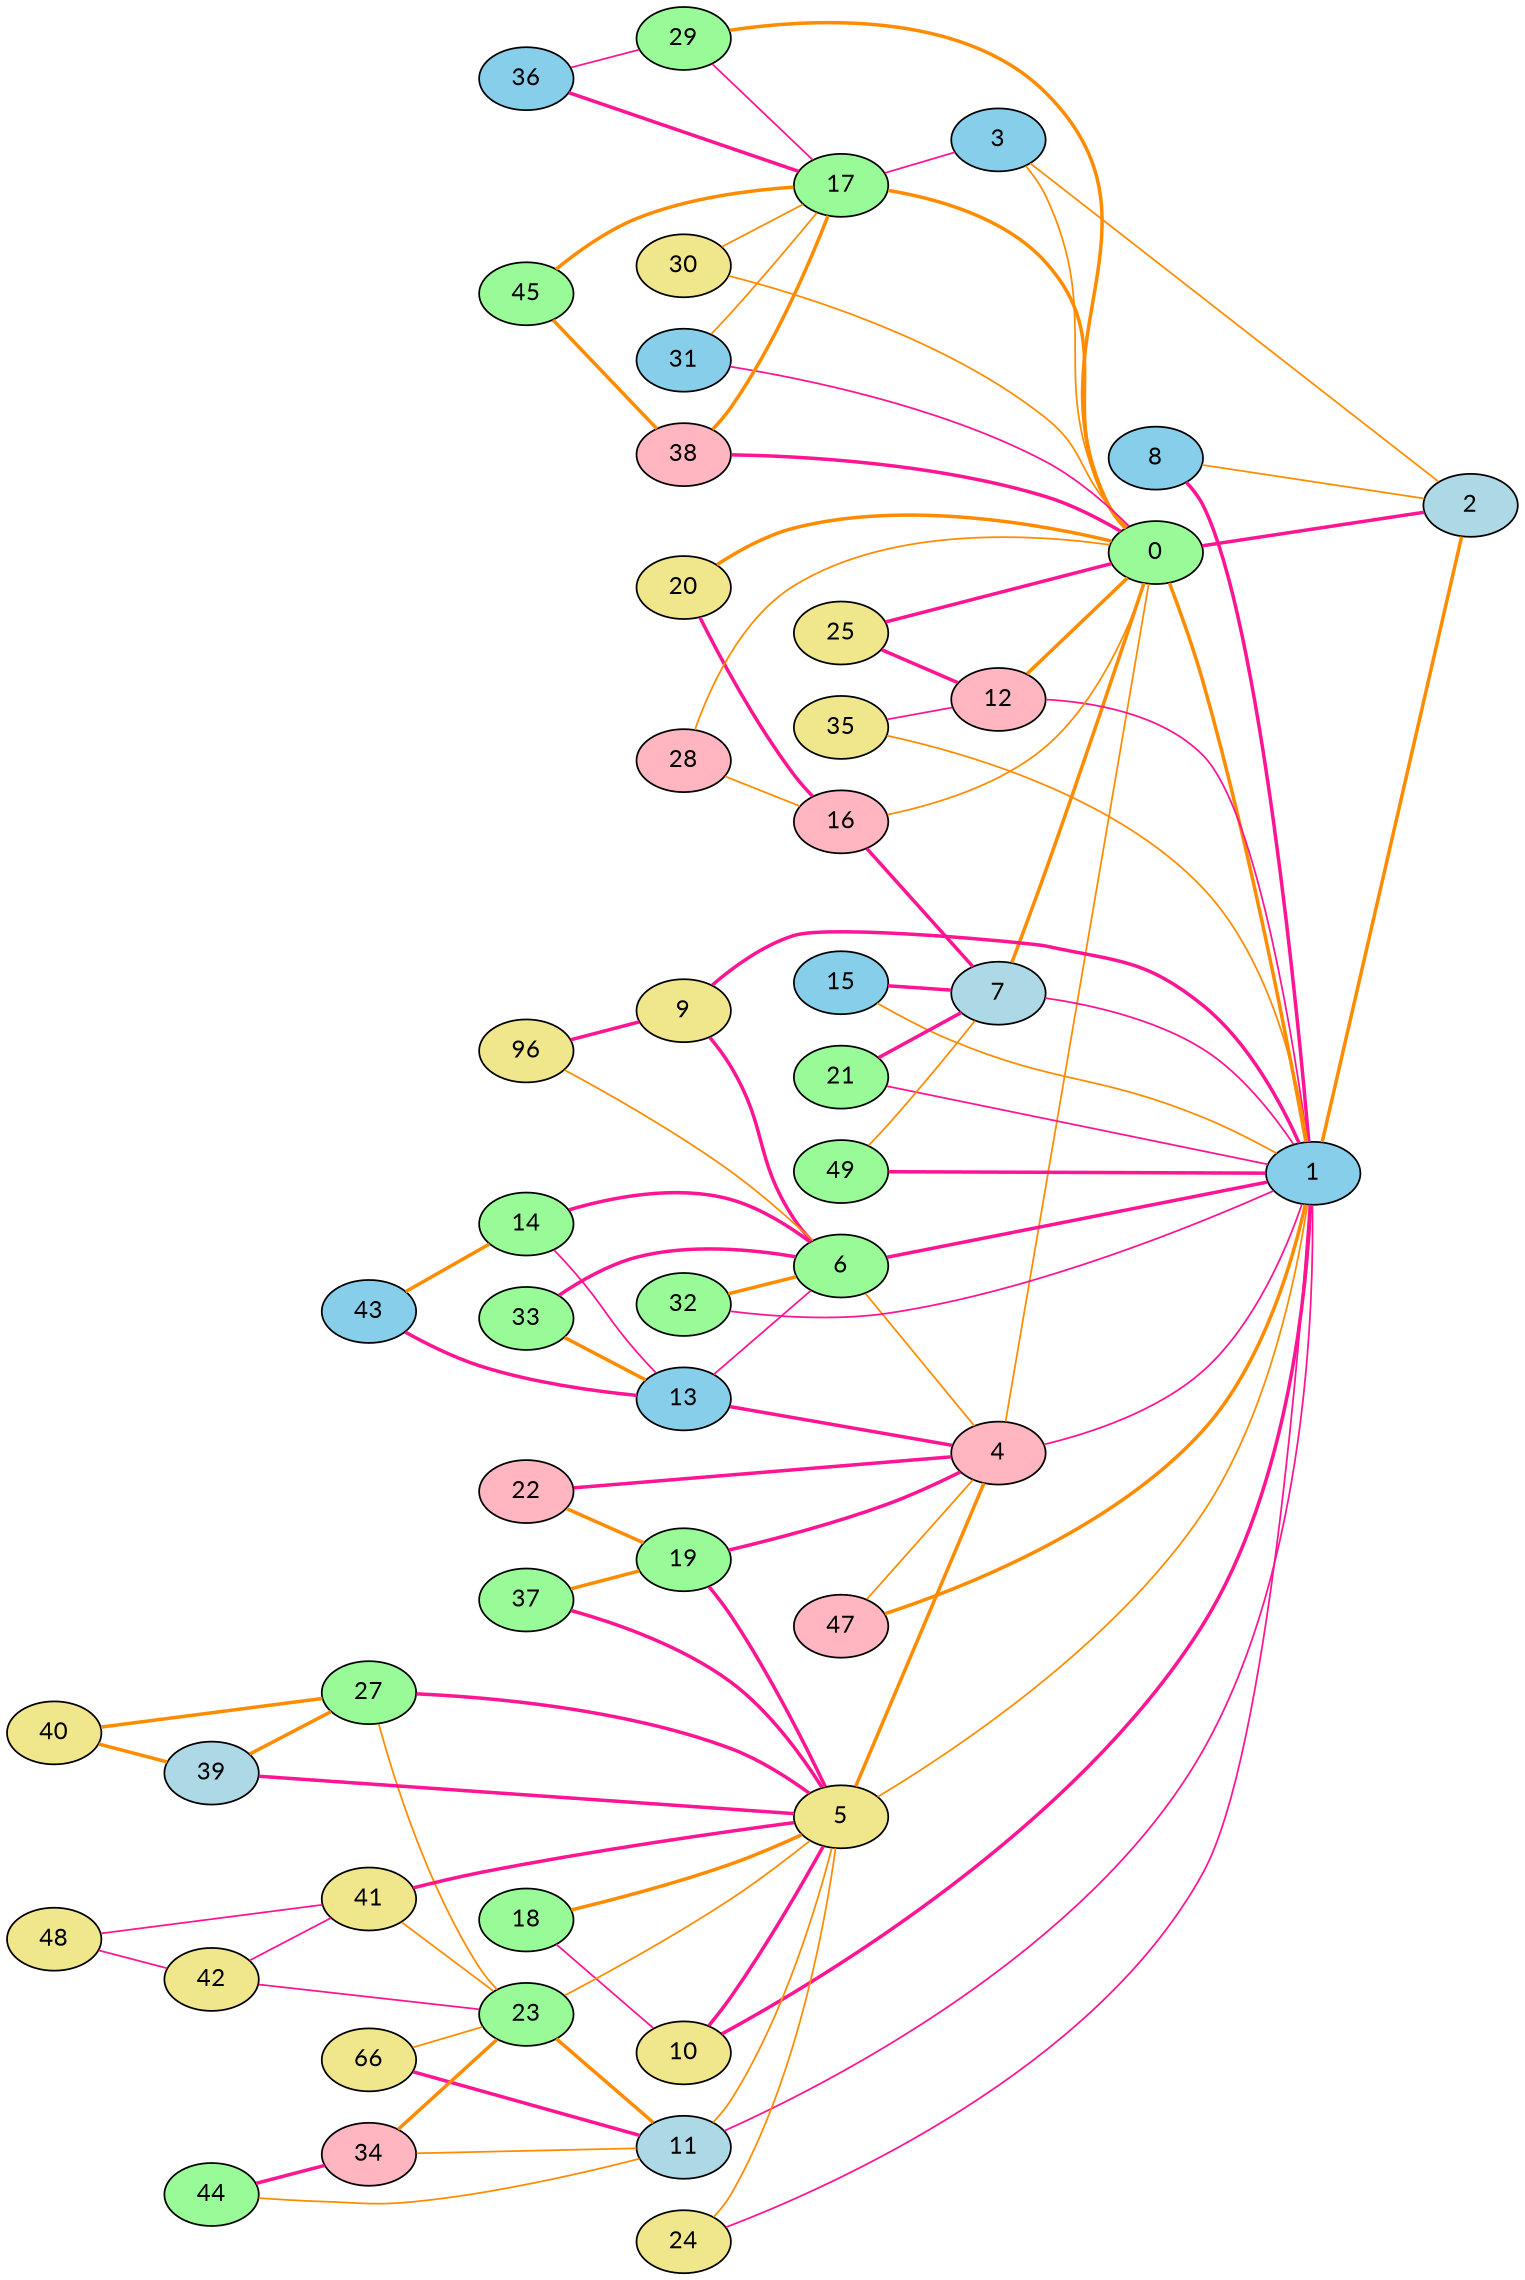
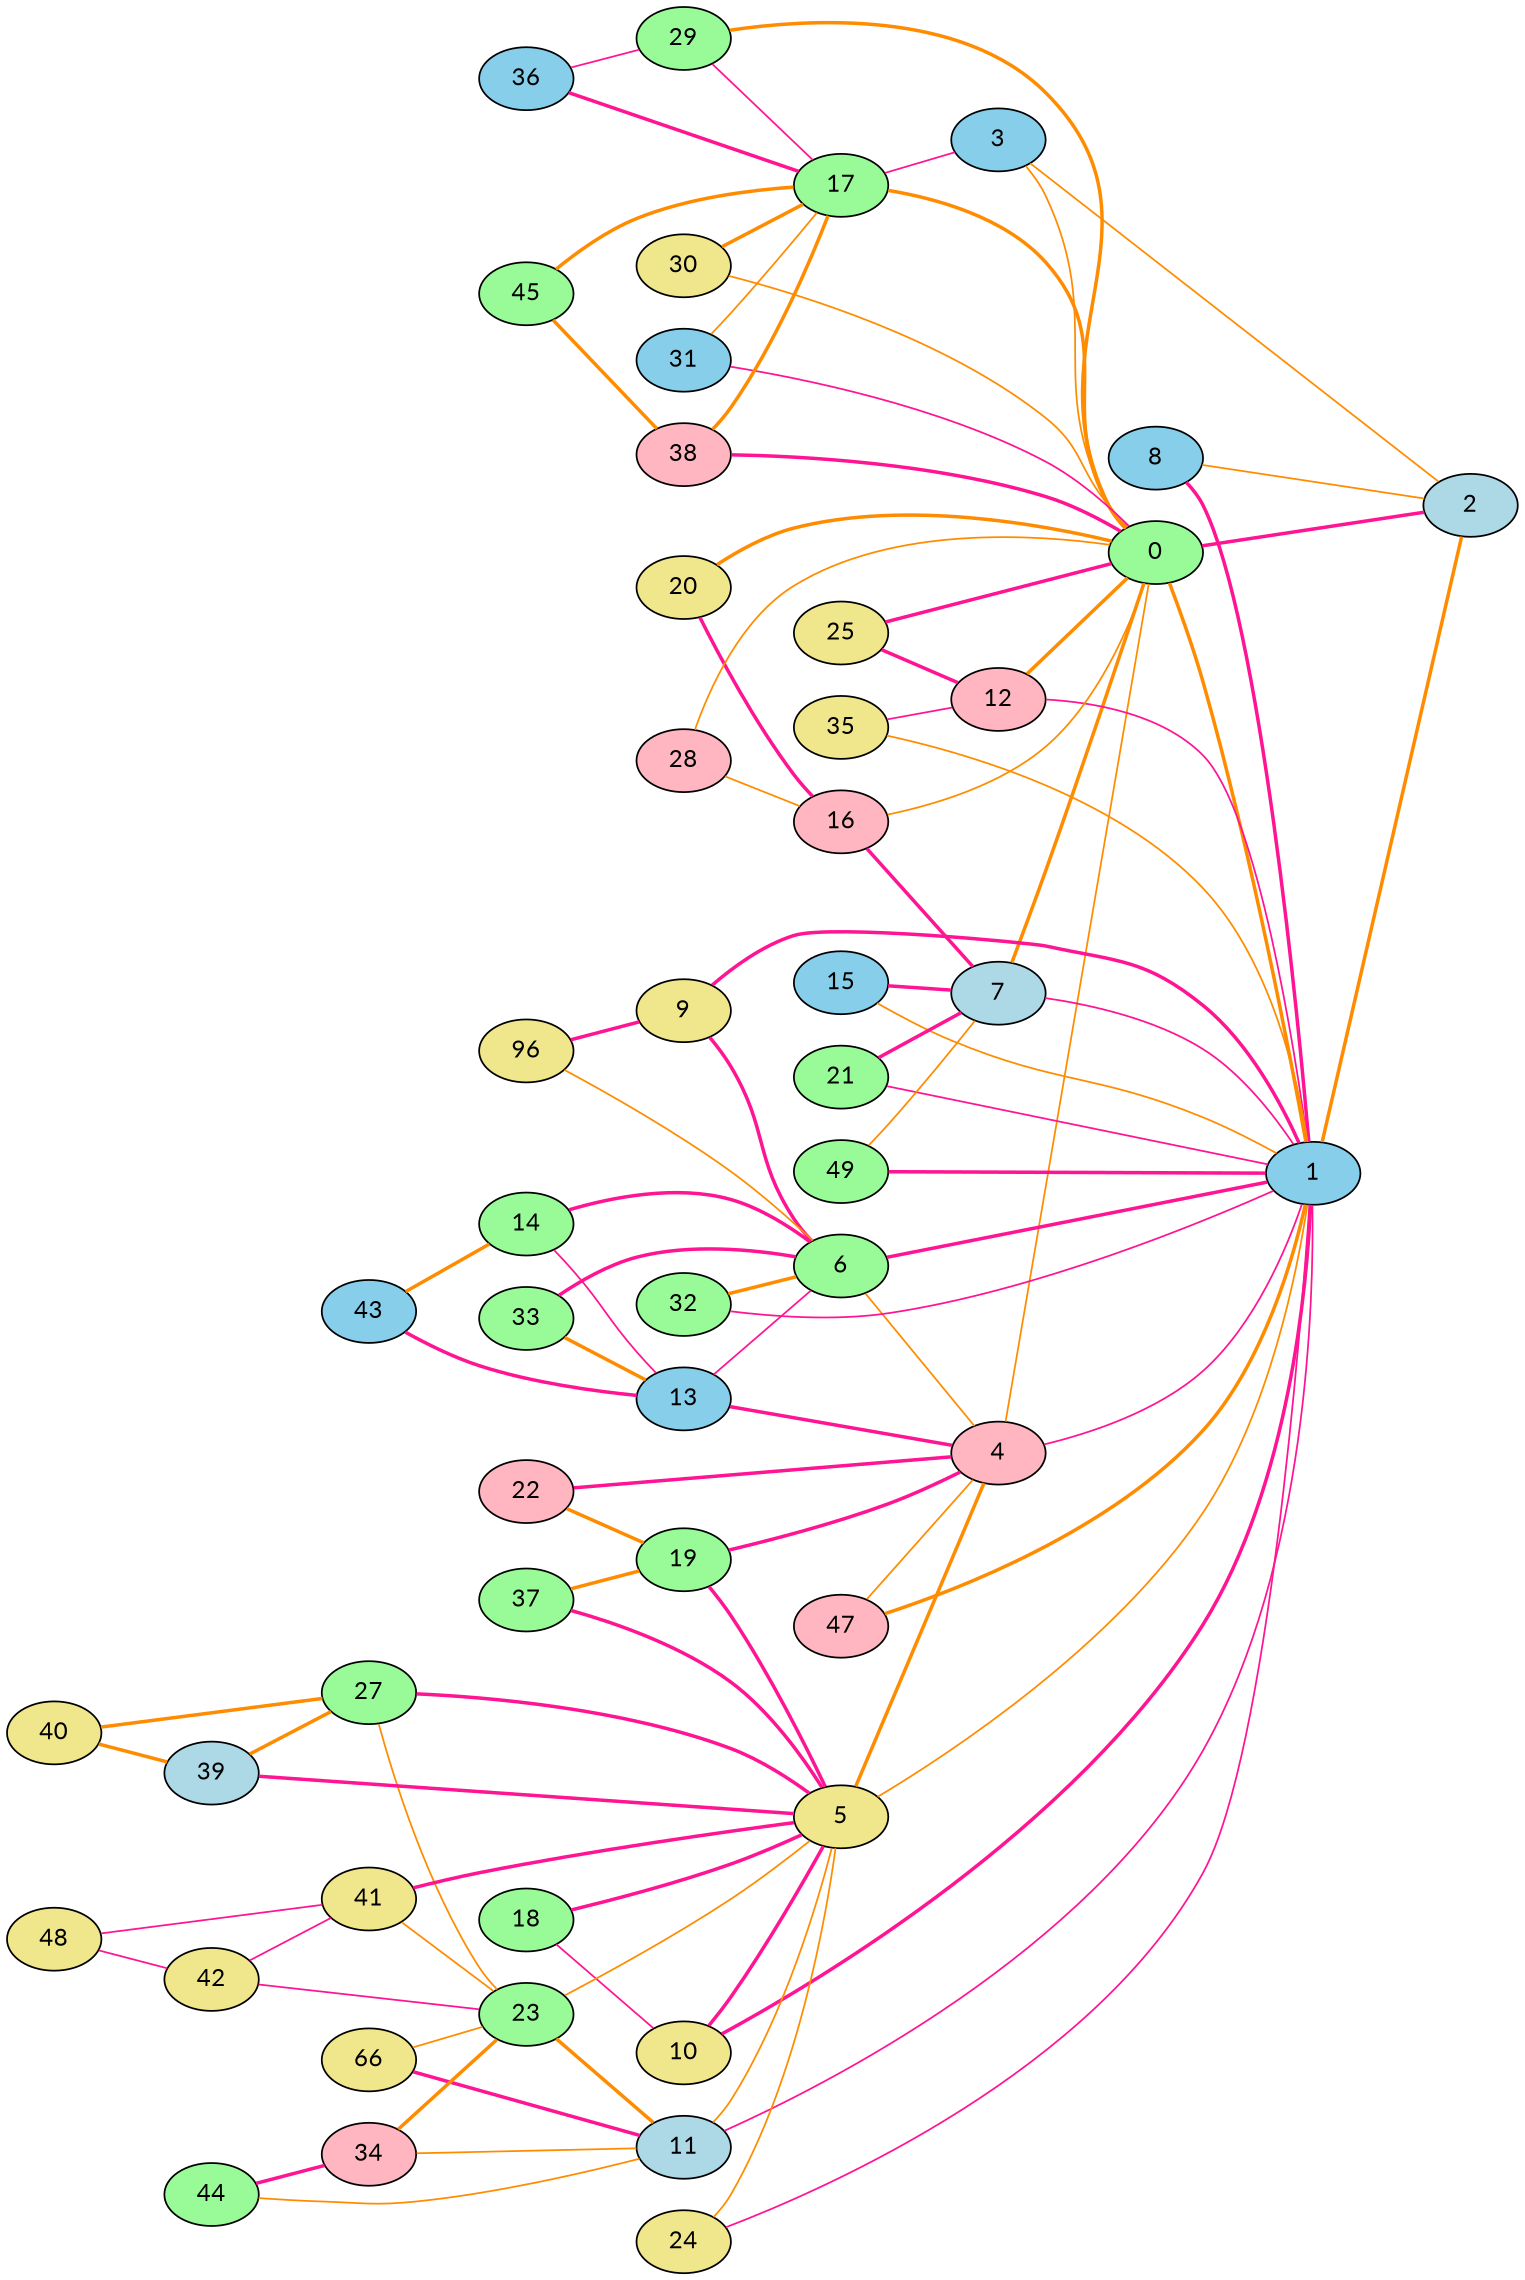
(763, 225) -> (763, 225)
(688, 1878) -> (688, 1878)
